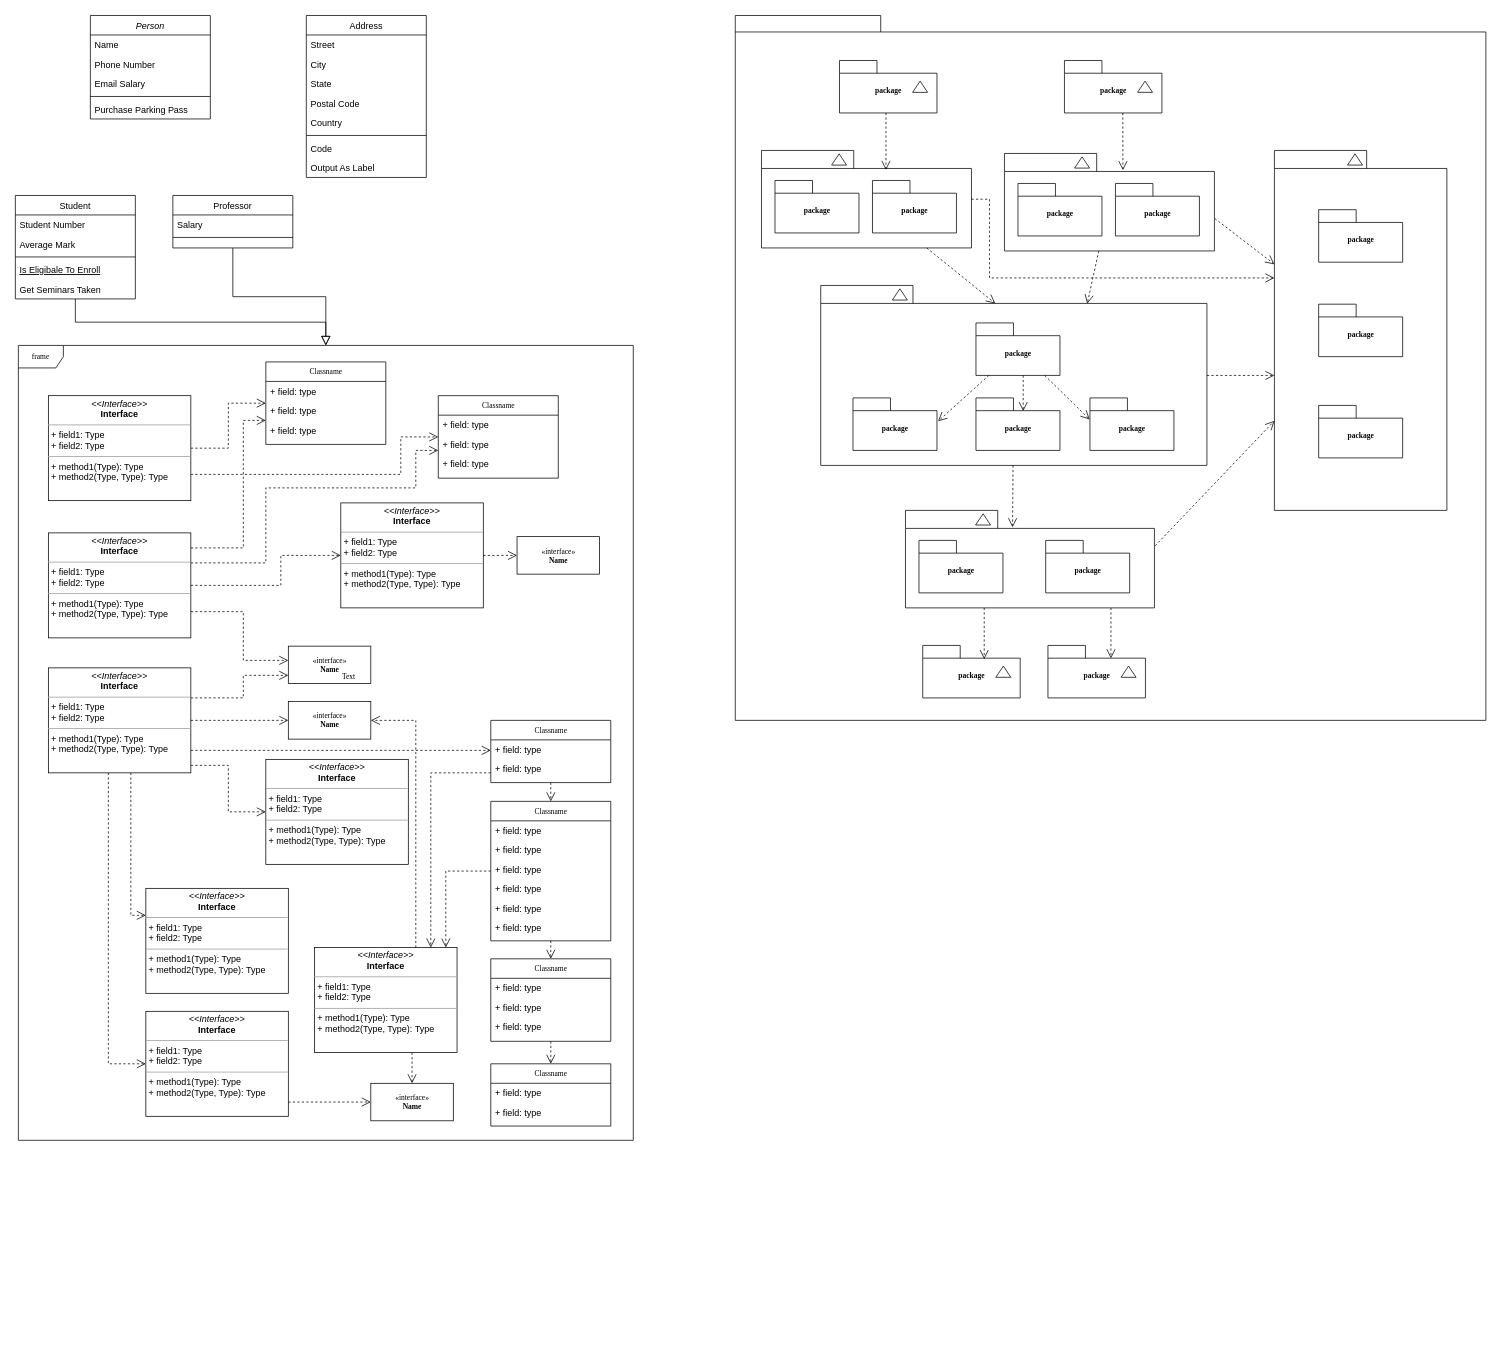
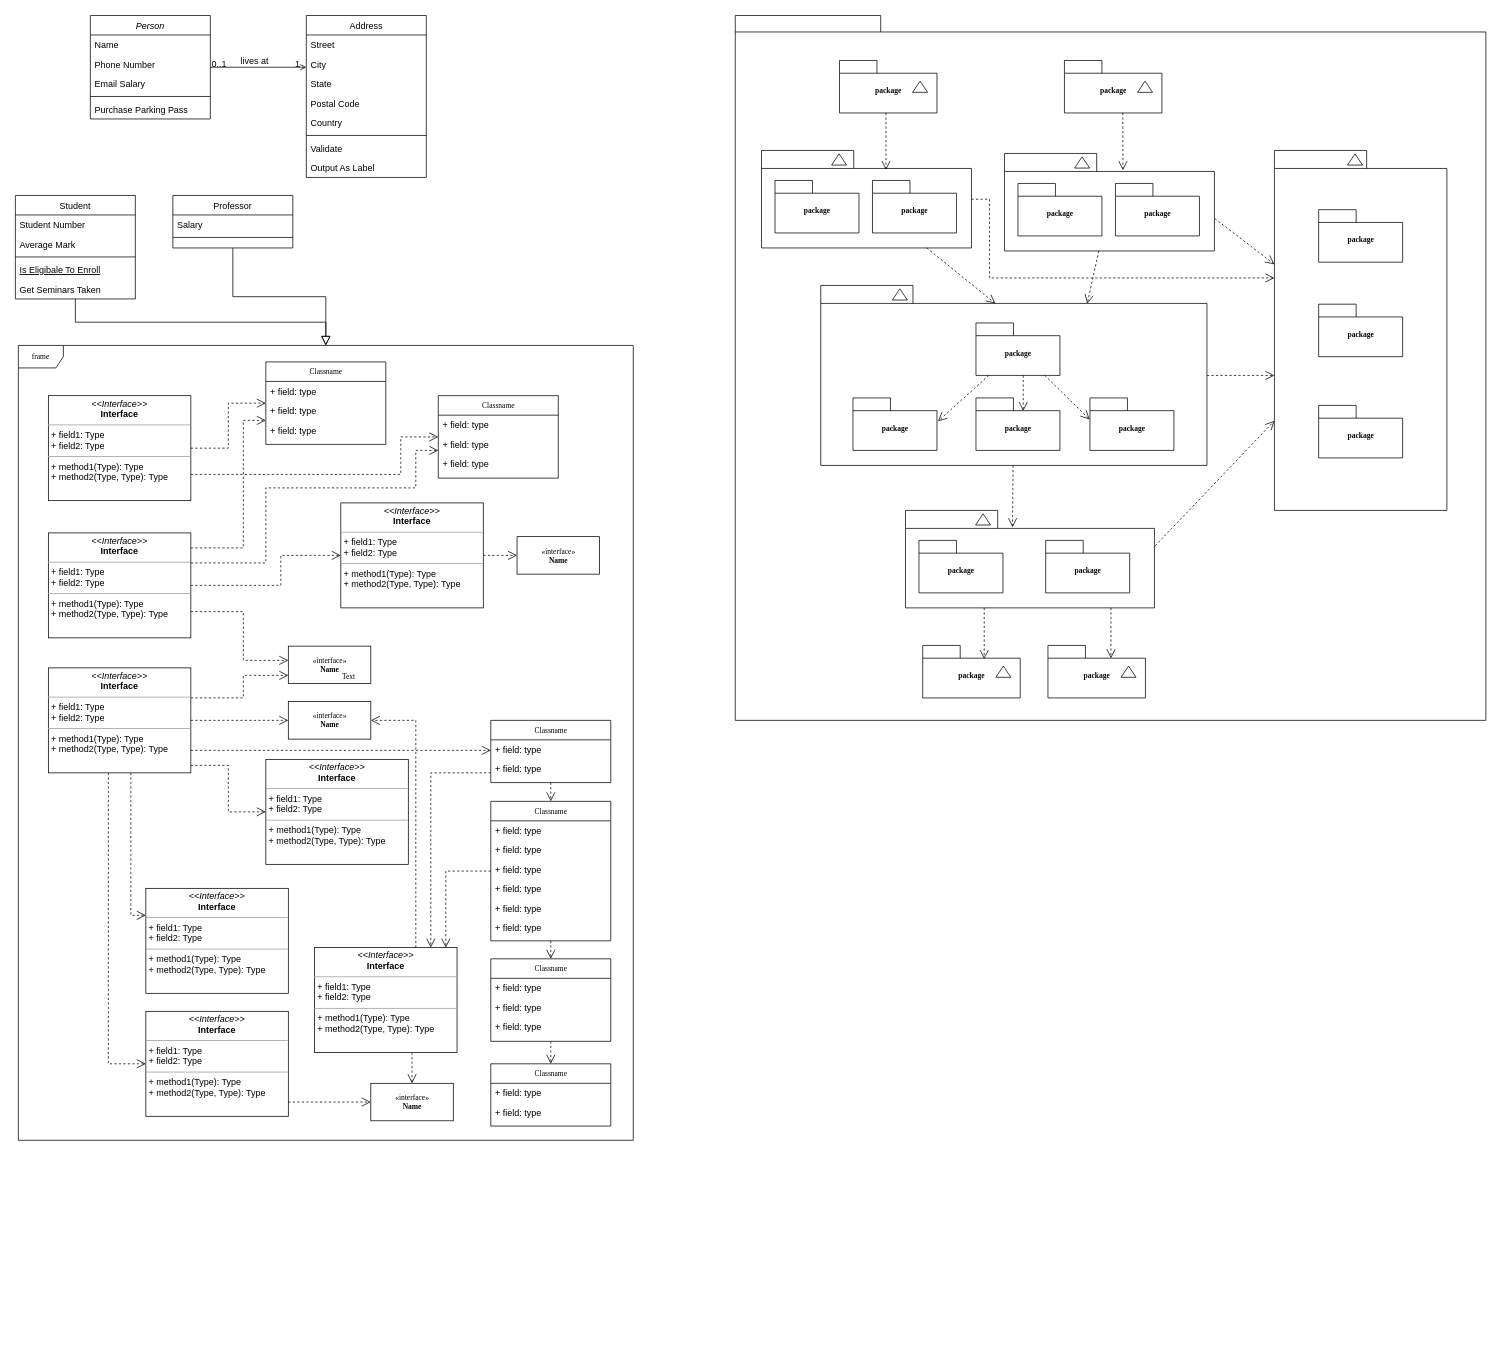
none -> (257, 67)
(321, 149) -> (328, 149)
